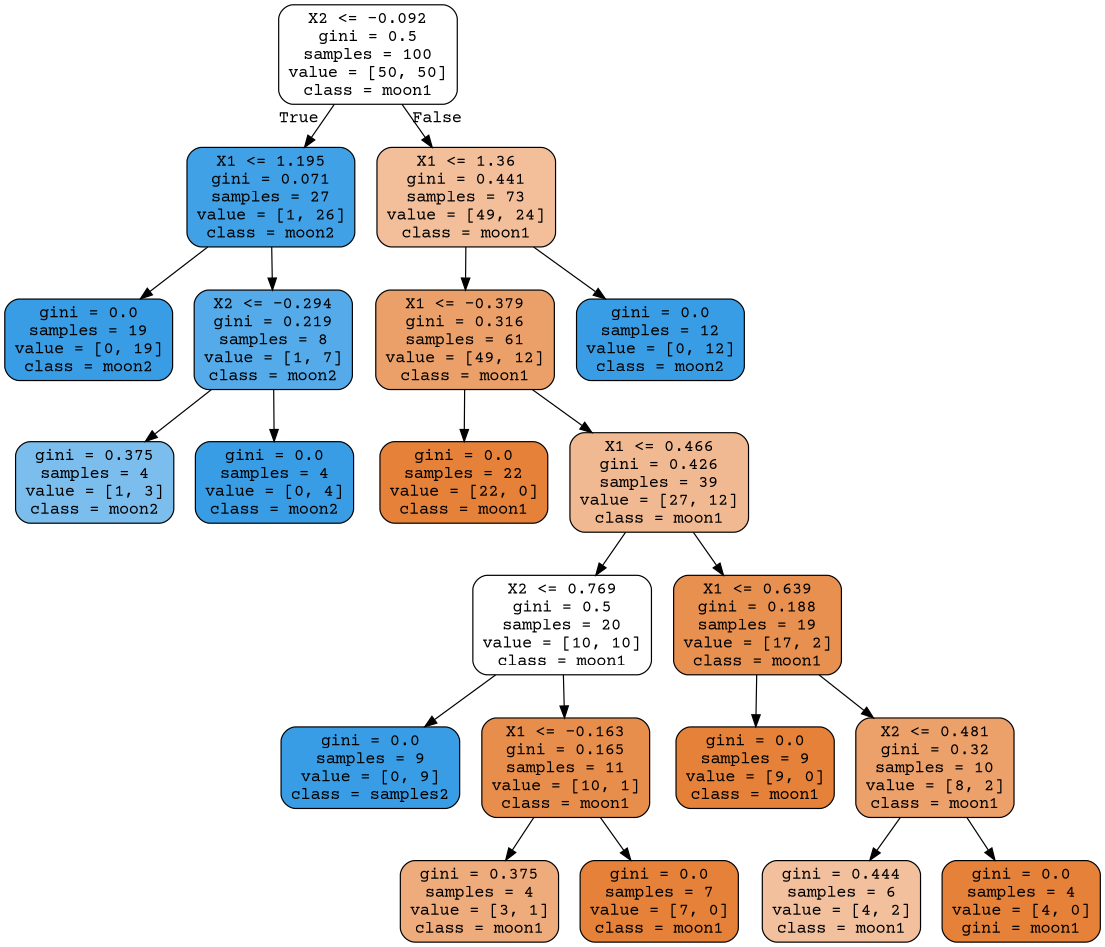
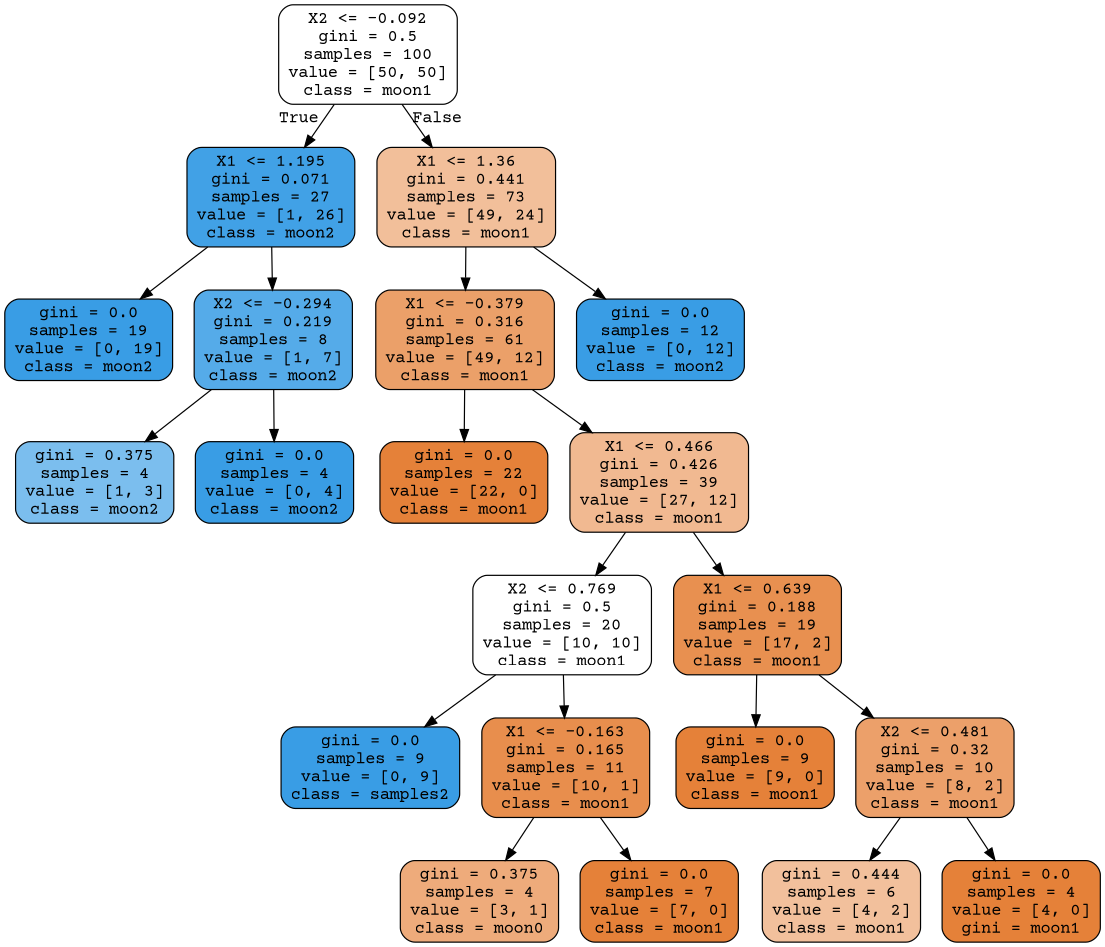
(479, 901) -> (479, 901)
